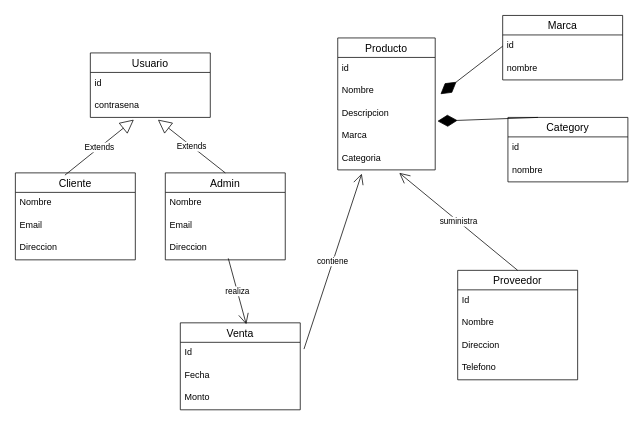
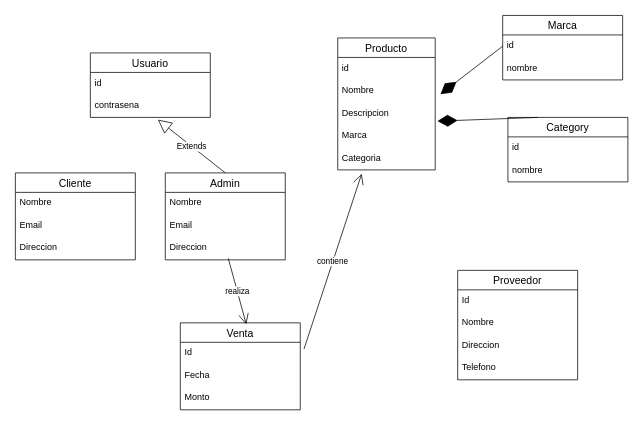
(93, 152) -> none
(460, 222) -> none
